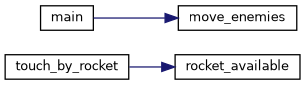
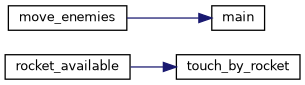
(129, 18) -> (163, 18)
(145, 67) -> (147, 67)
